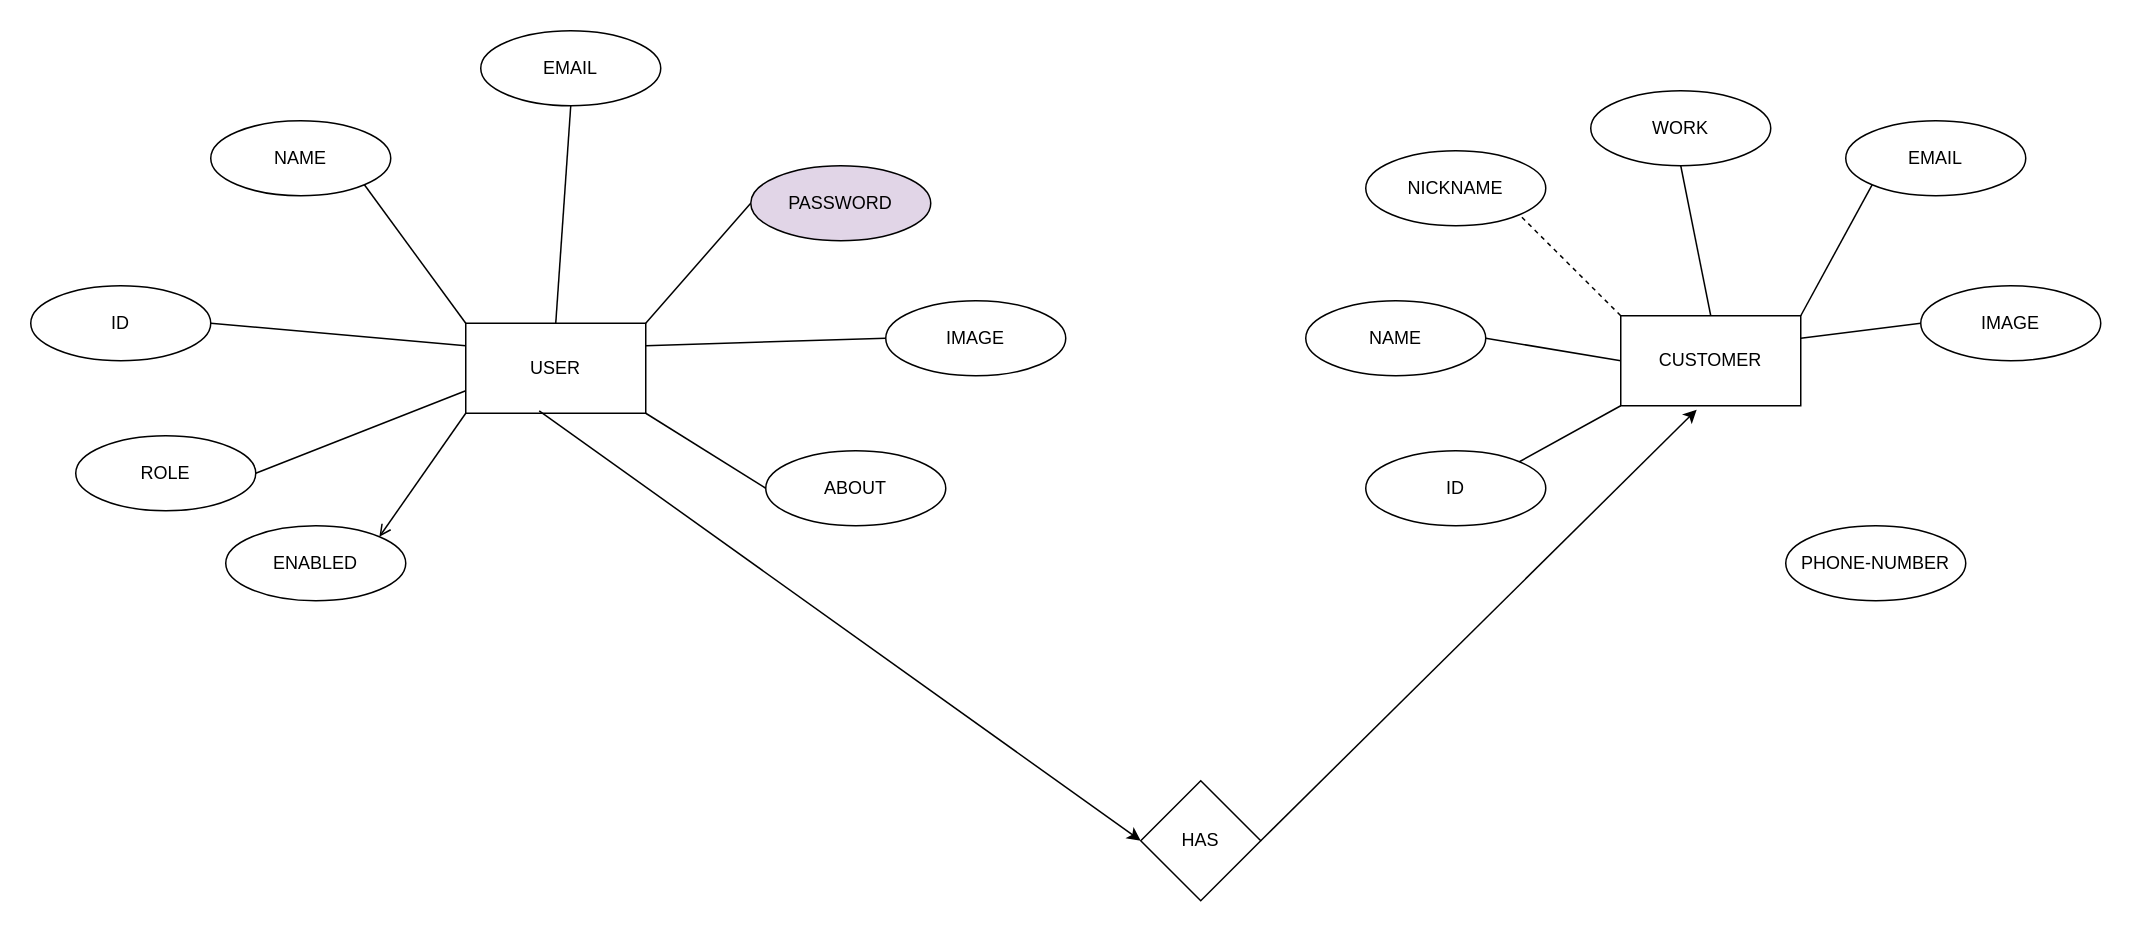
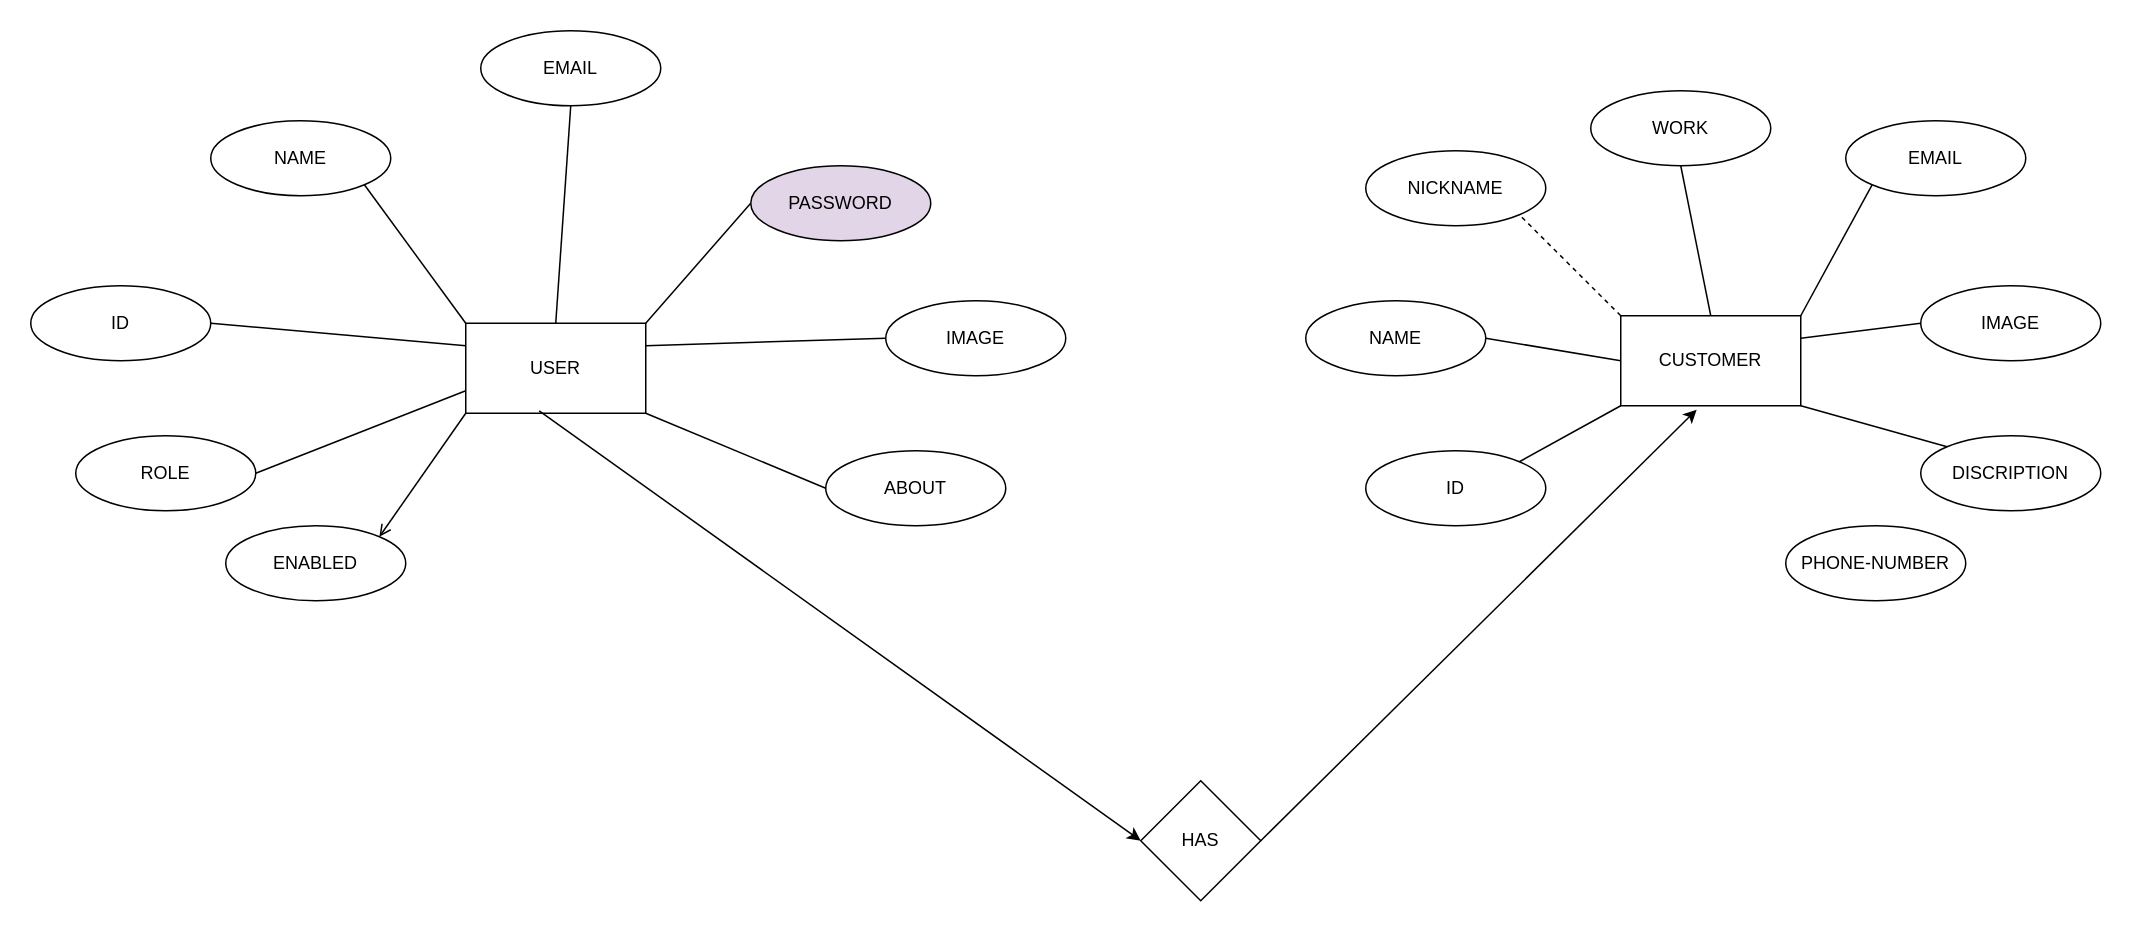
none -> (1873, 426)
none -> (2011, 473)
(856, 488) -> (916, 488)
